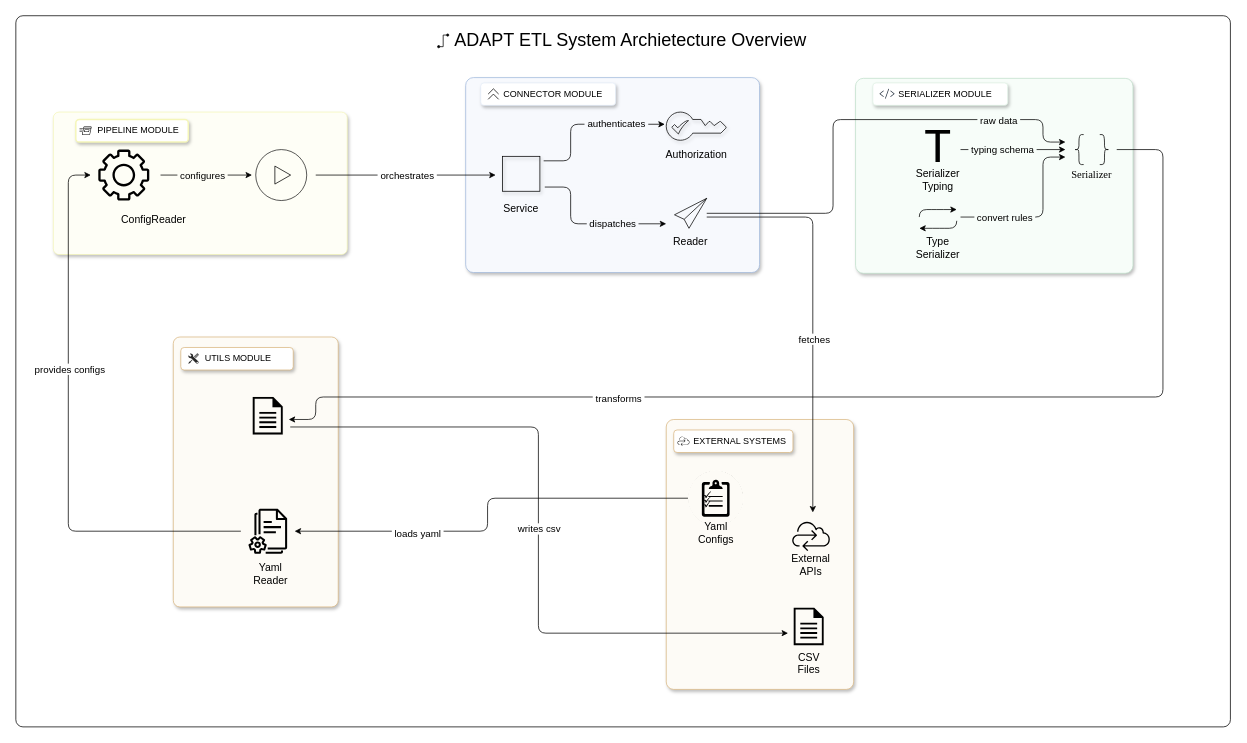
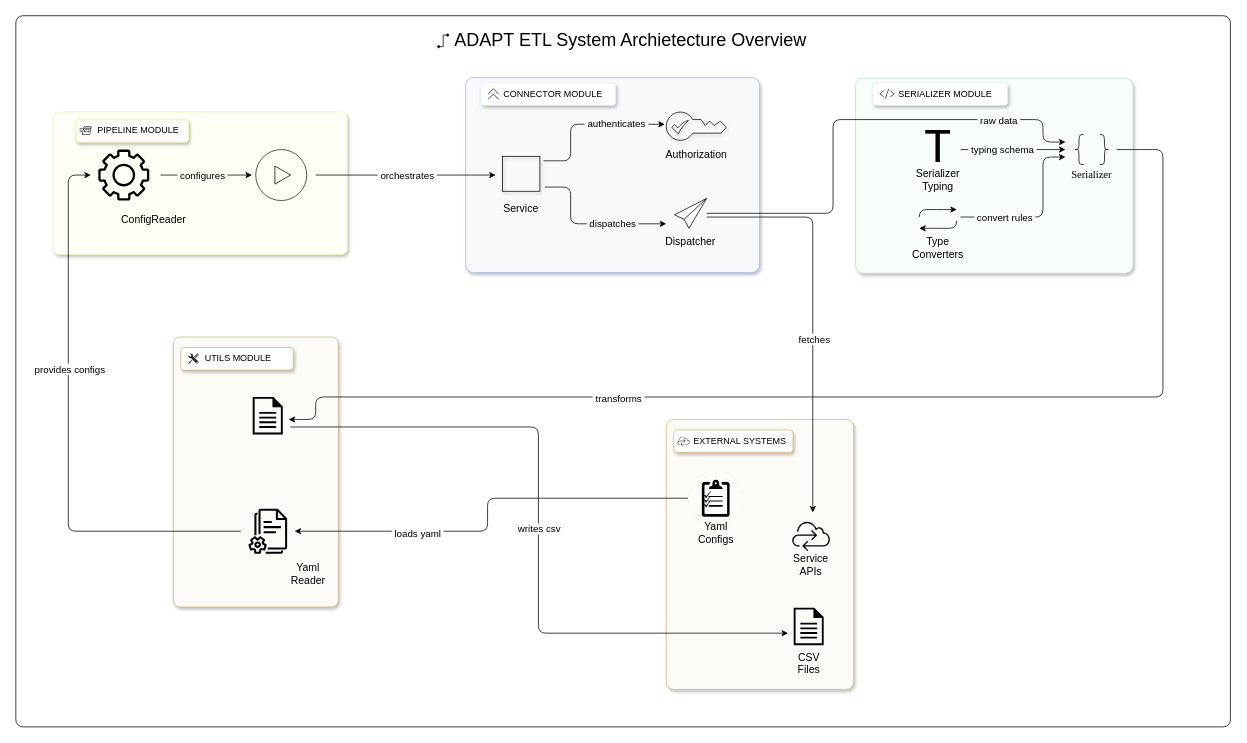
(690, 242) -> (690, 242)
(938, 248) -> (938, 248)
(811, 565) -> (811, 565)
(270, 574) -> (308, 574)
